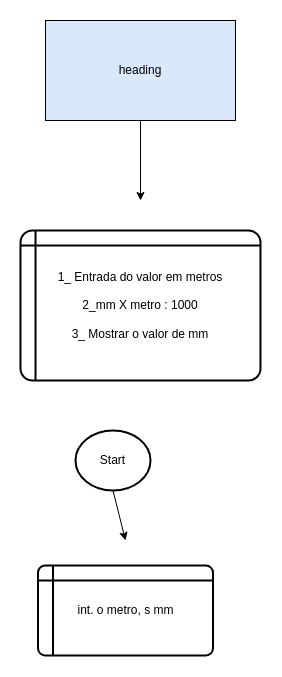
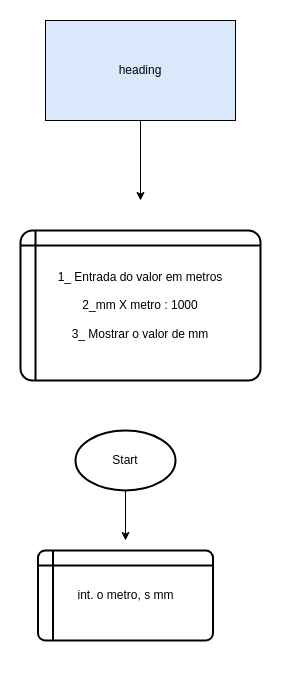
(113, 461) -> (126, 461)
(126, 611) -> (126, 596)
